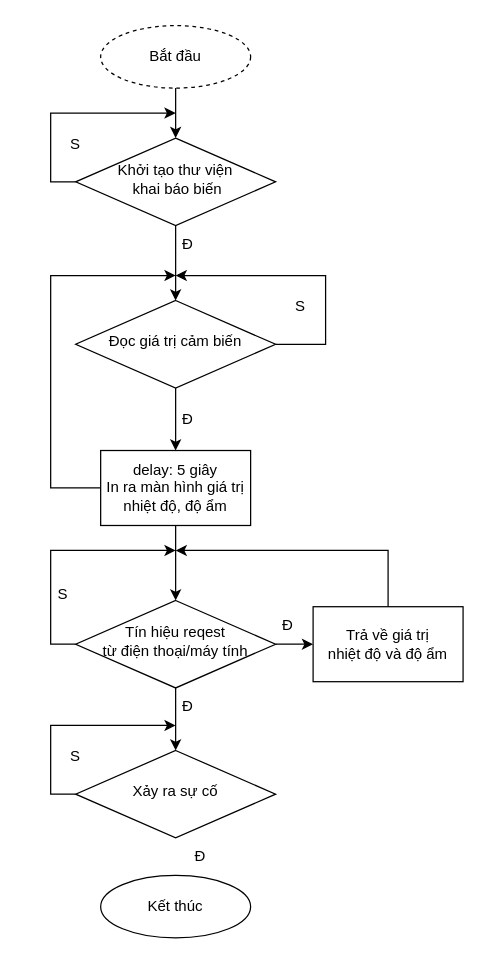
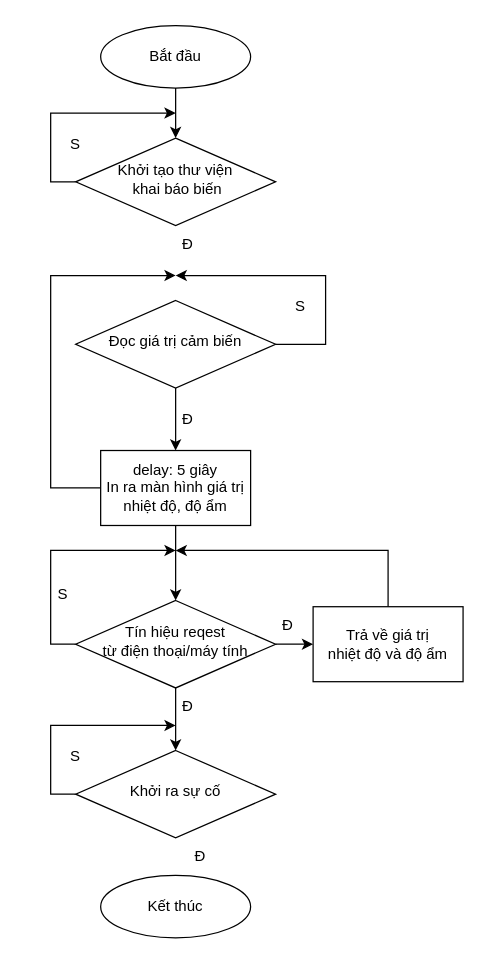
(176, 57) -> (176, 57)
(176, 259) -> none
(176, 792) -> (176, 792)
